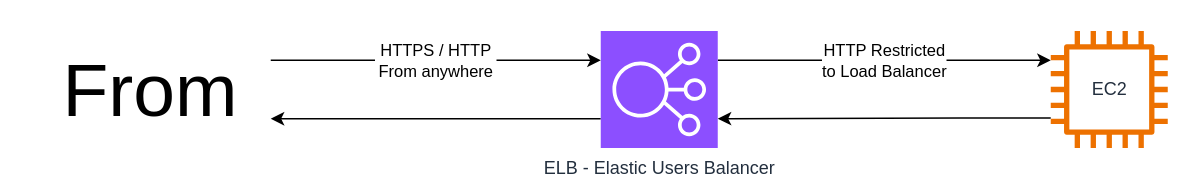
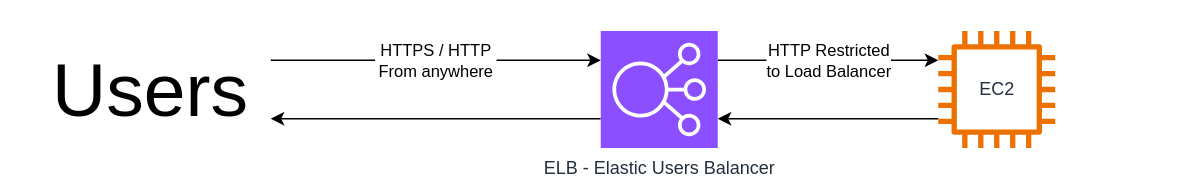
(151, 89) -> (151, 89)
(1109, 89) -> (997, 89)
